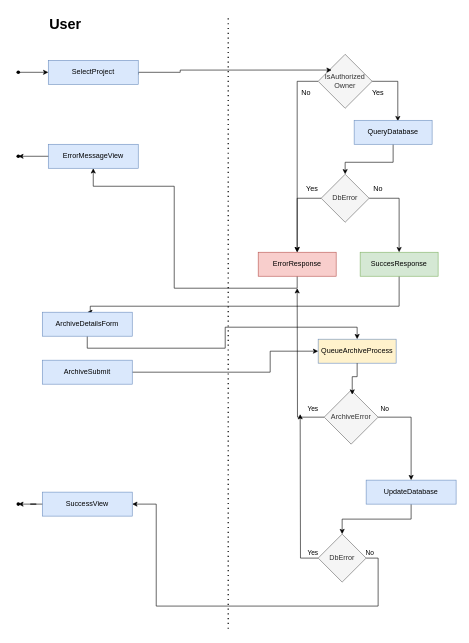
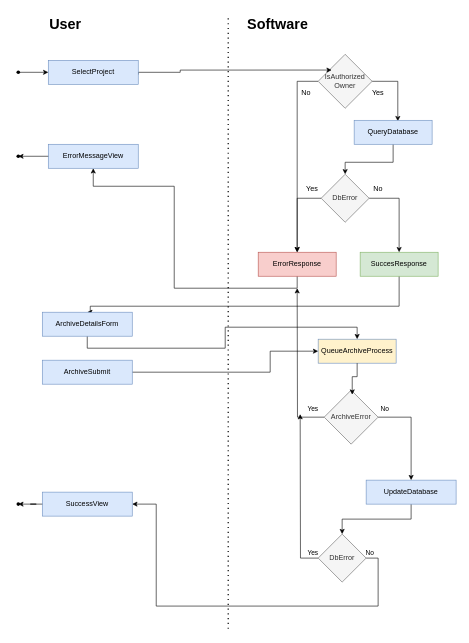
none -> (300, 27)
